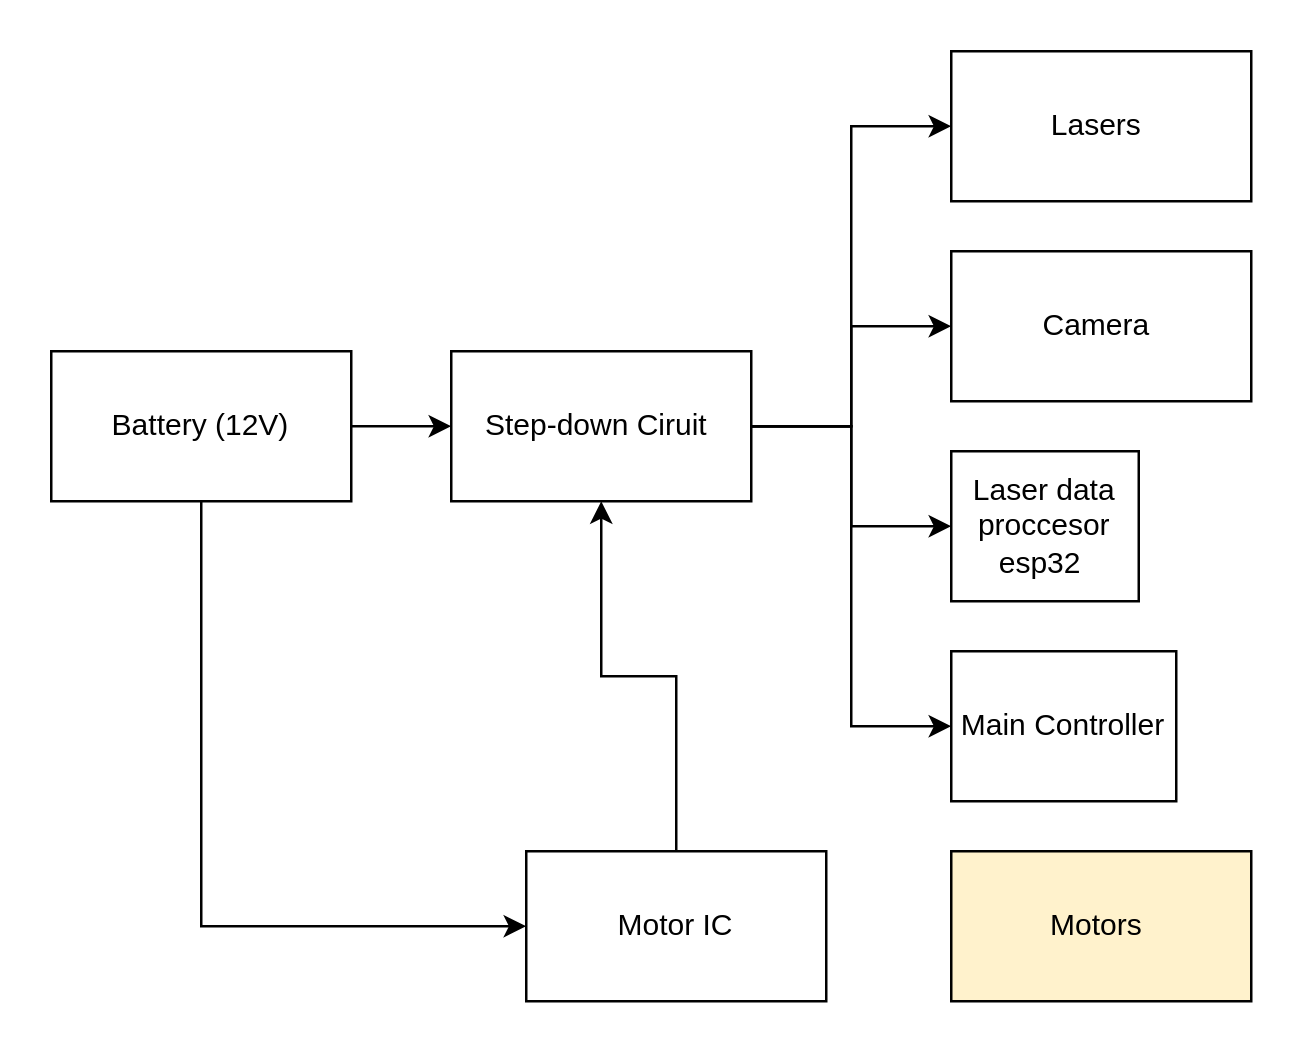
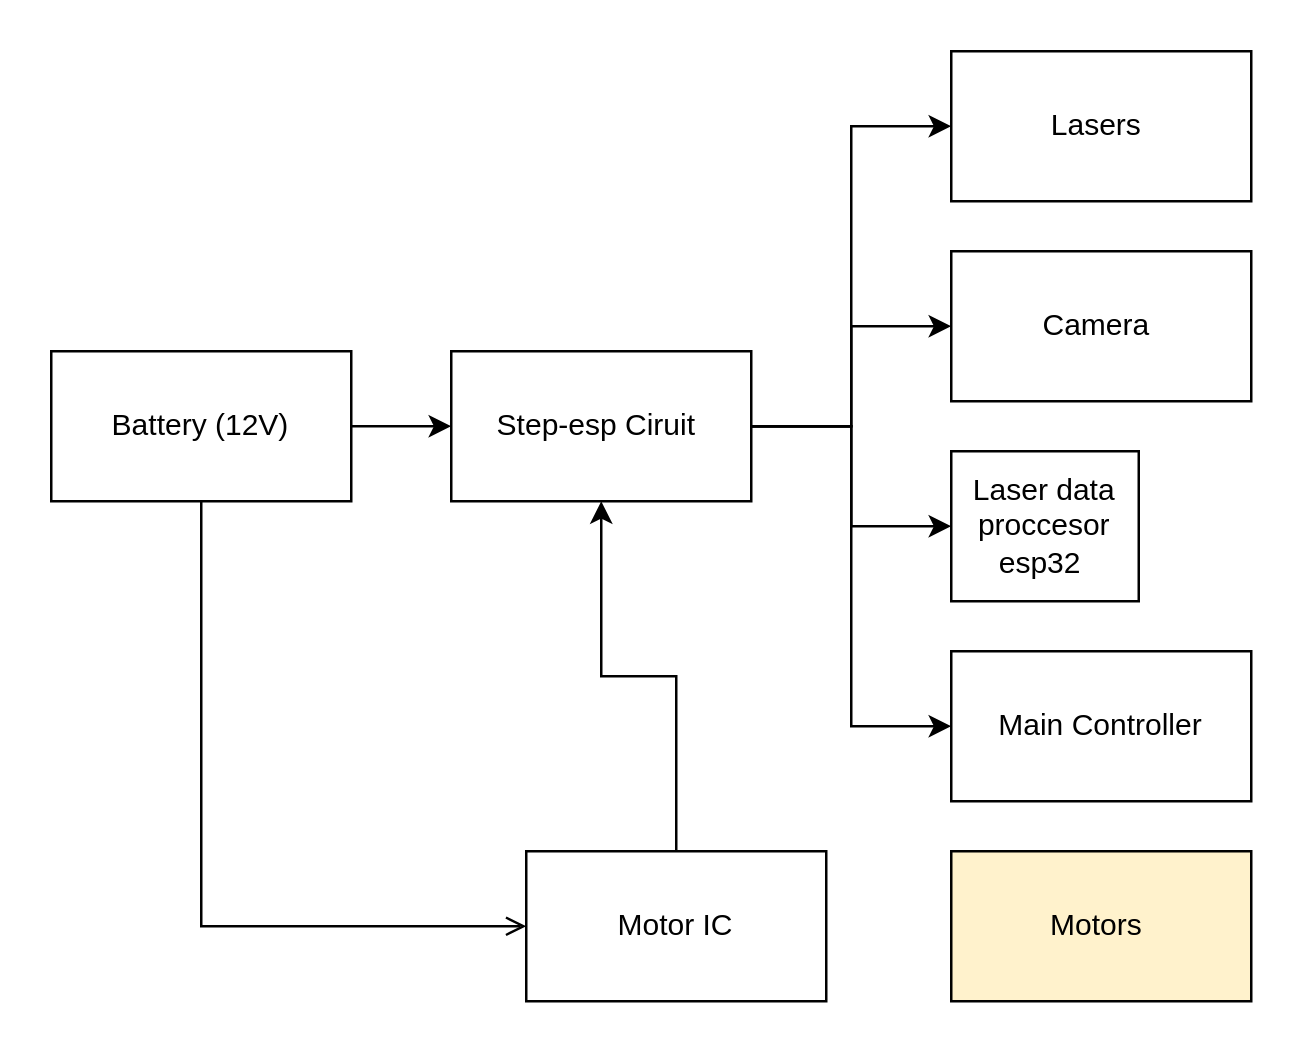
(601, 426) -> (601, 426)
(1064, 726) -> (1101, 726)
(508, 926) -> (512, 926)
